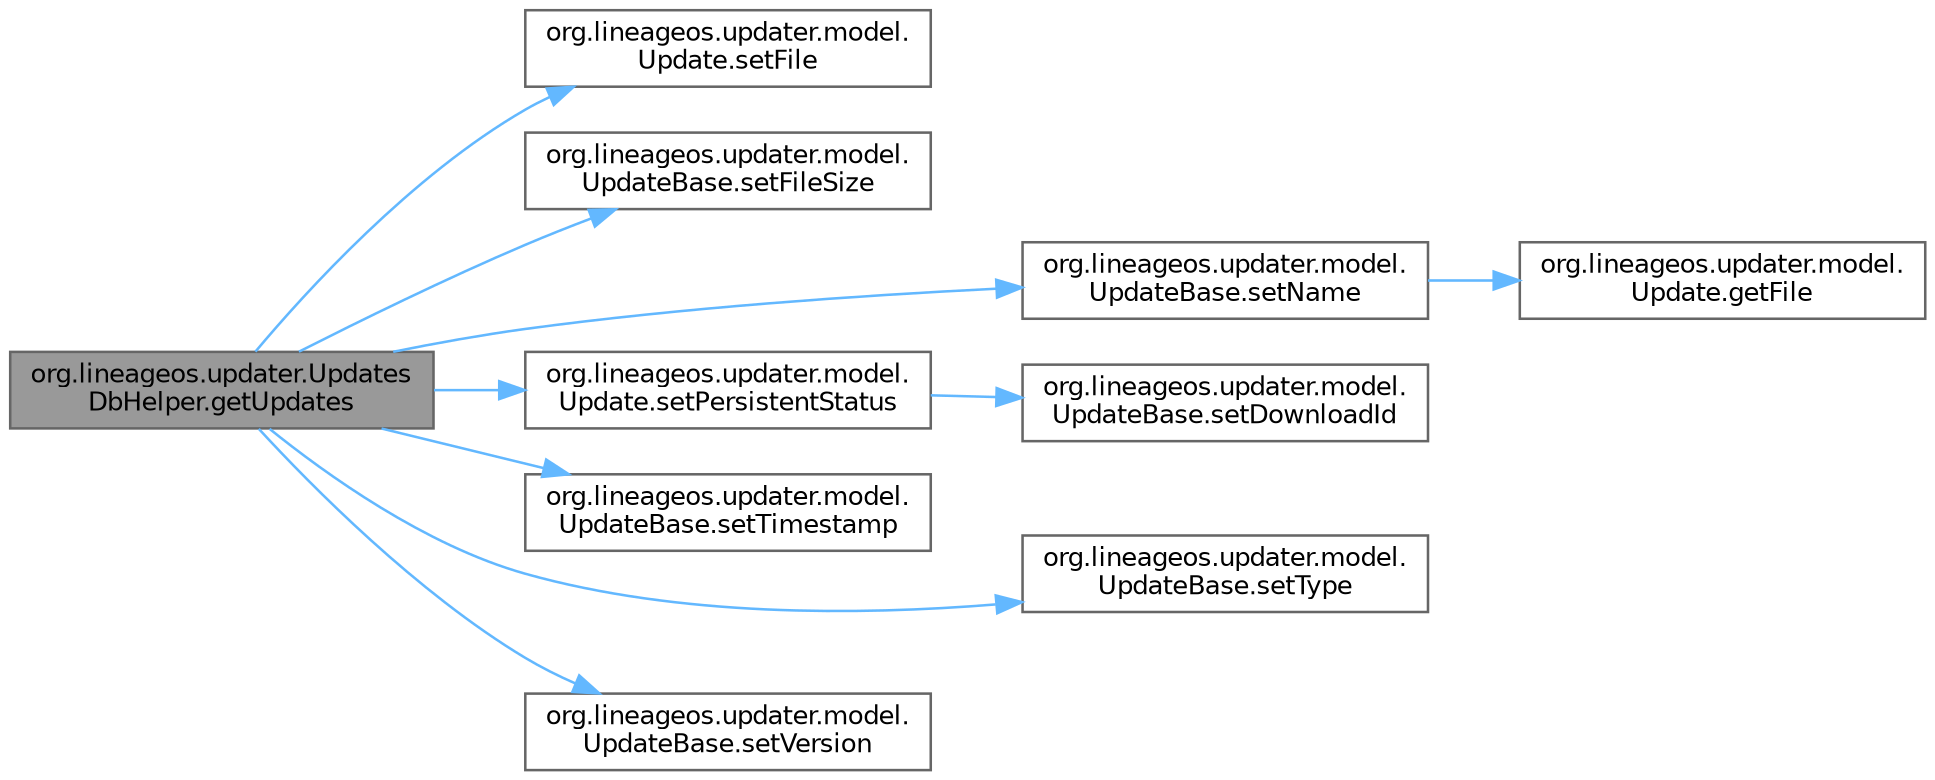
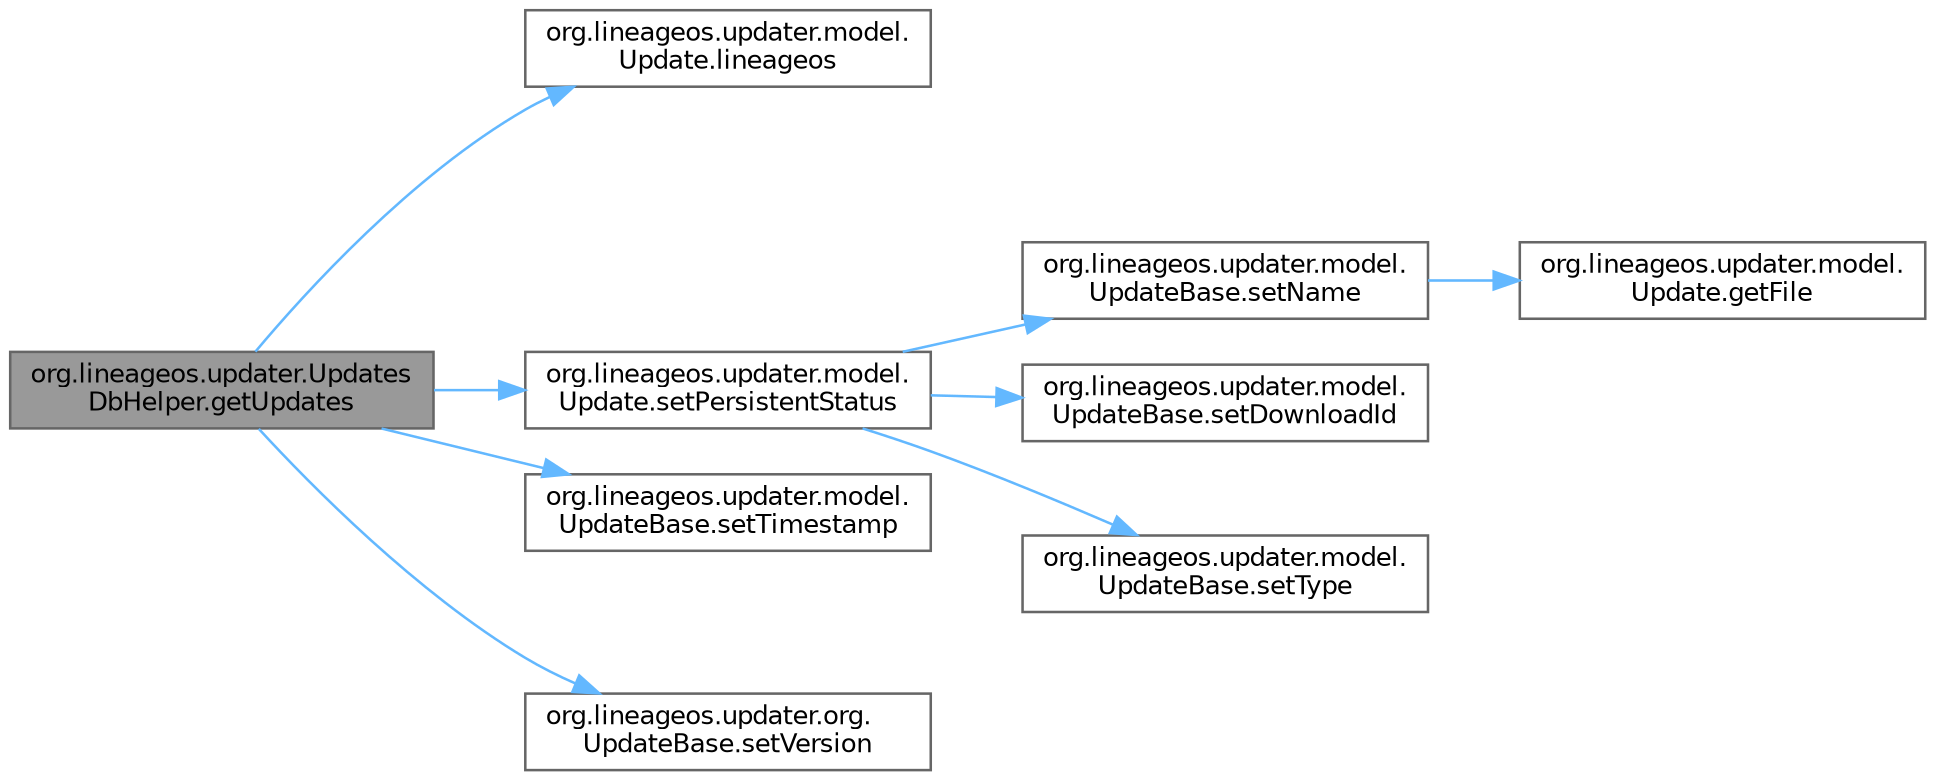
(728, 48) -> (728, 48)
(728, 171) -> none
(694, 310) -> (964, 338)
(612, 593) -> (989, 473)
(728, 732) -> (728, 732)
